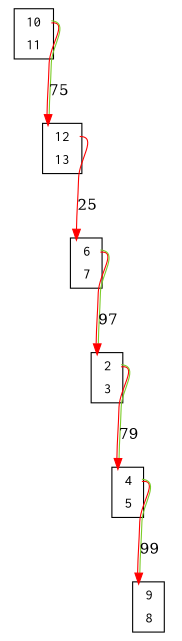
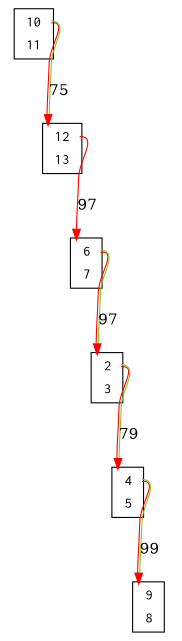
(88, 206) -> (88, 206)
